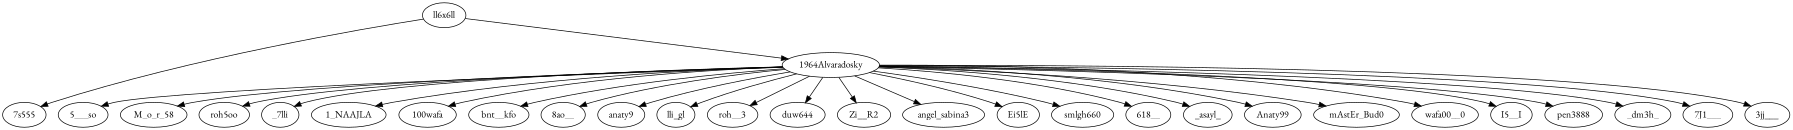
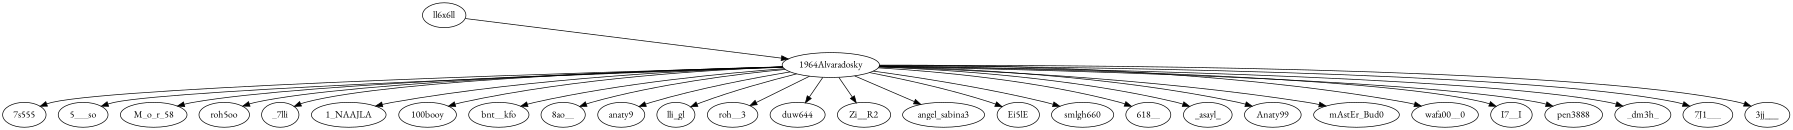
(234, 55) -> (414, 79)
(428, 115) -> (428, 115)
(1511, 115) -> (1511, 115)
